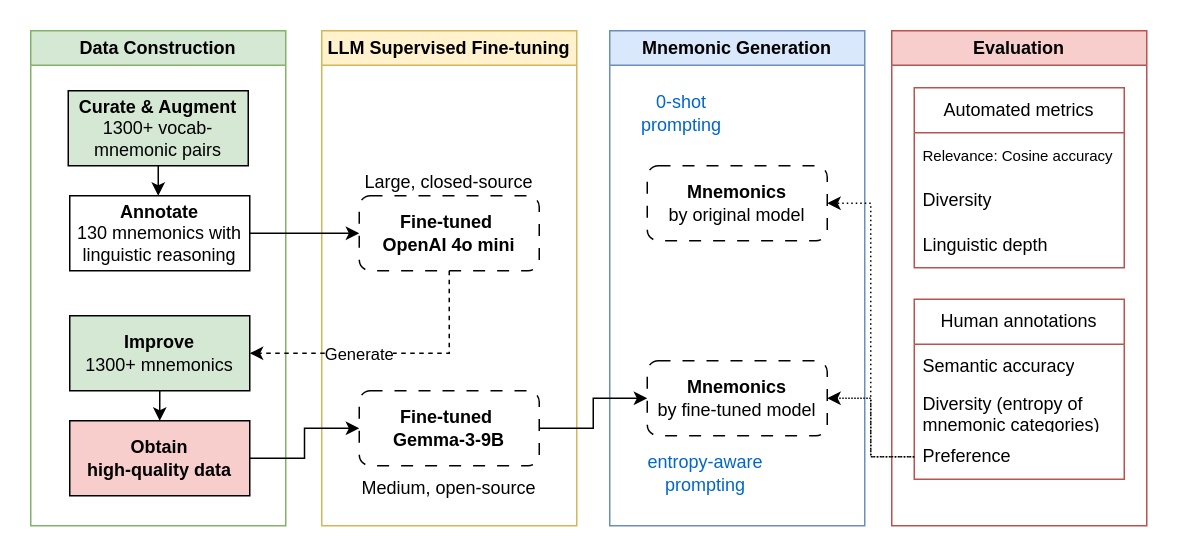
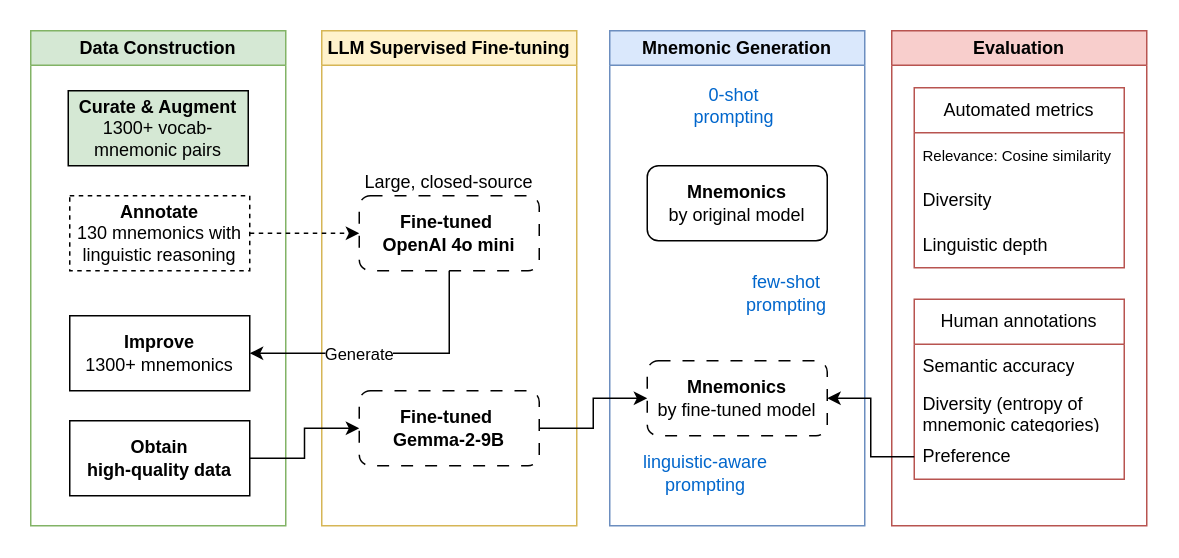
(682, 113) -> (734, 106)
(1021, 155) -> (1021, 155)
(158, 176) -> none
(737, 203) -> (737, 203)
(160, 233) -> (160, 233)
(299, 233) -> (299, 233)
(871, 283) -> none
none -> (787, 293)
(449, 340) -> (449, 340)
(160, 353) -> (160, 353)
(852, 398) -> (852, 398)
(160, 401) -> none
(449, 428) -> (449, 428)
(160, 458) -> (160, 458)
(706, 473) -> (706, 473)
(449, 488) -> none
